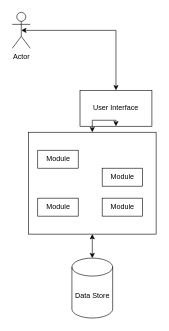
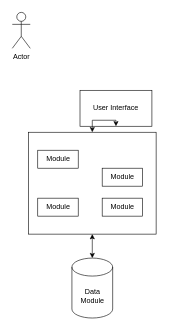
(73, 30) -> none
(93, 296) -> (93, 296)
